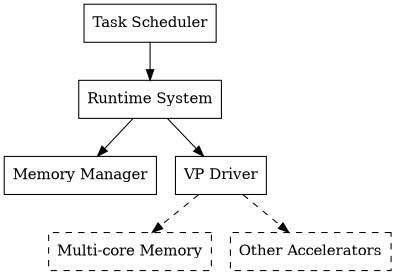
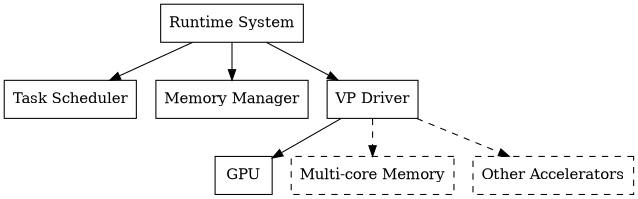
(150, 56) -> (156, 59)
none -> (244, 175)
